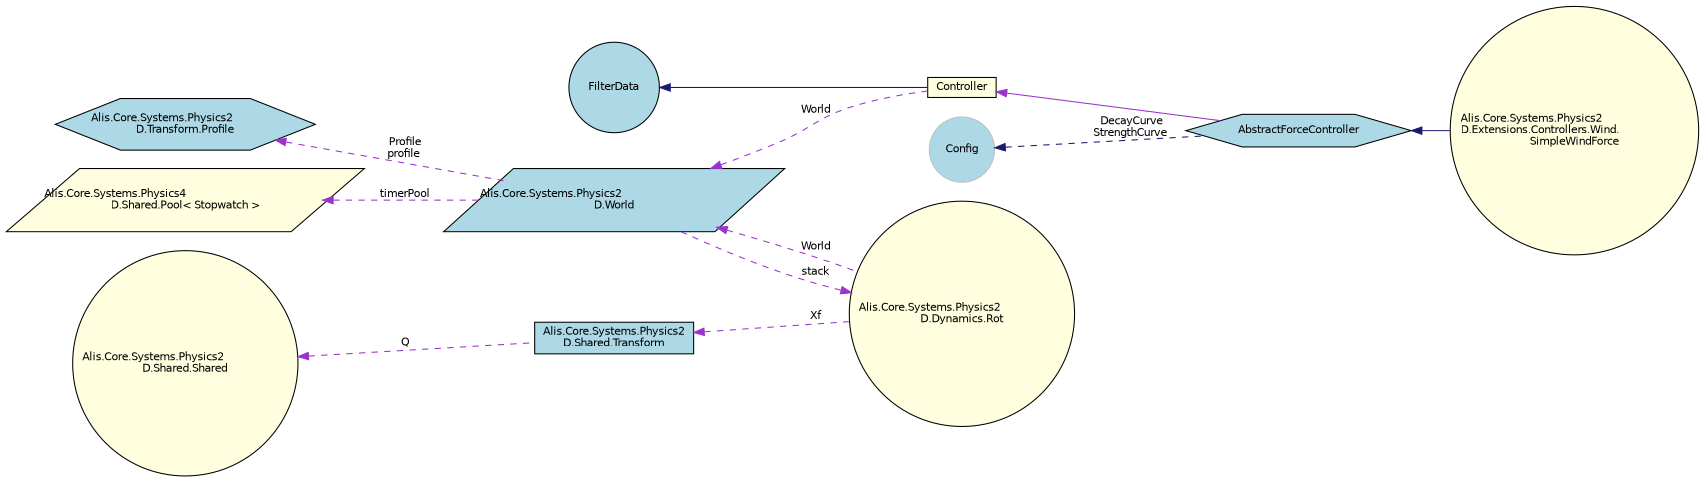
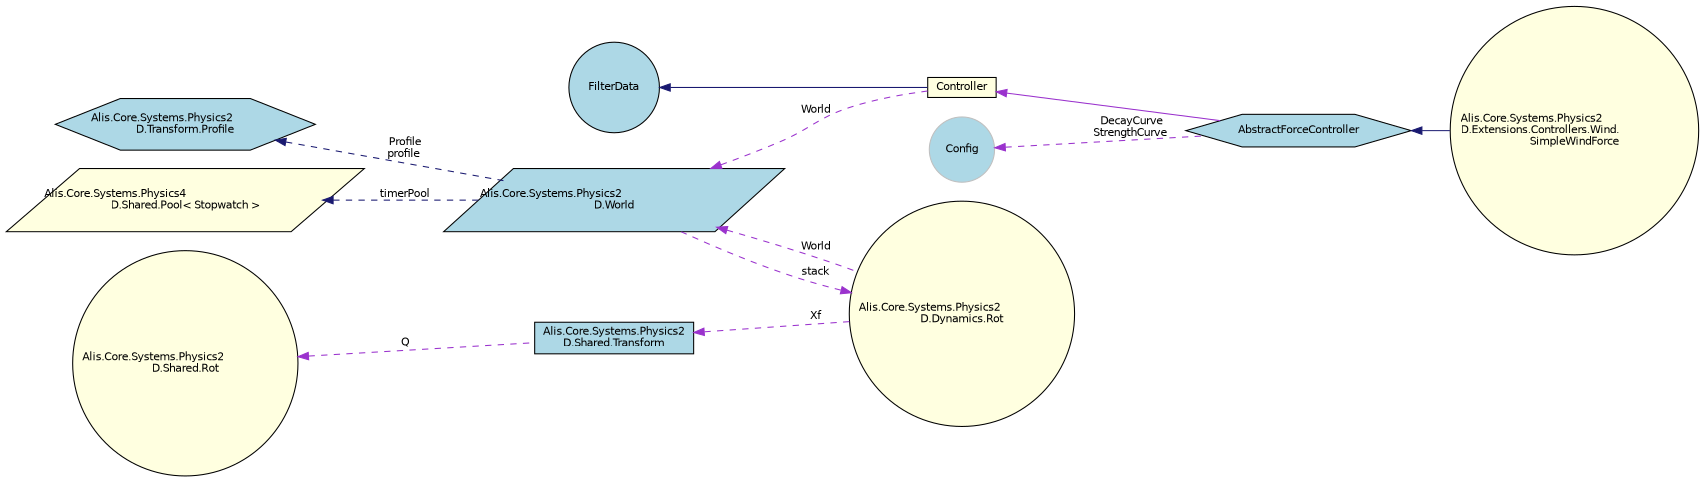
(1105, 142) -> (1105, 142)
(395, 161) -> (395, 161)
(408, 200) -> (408, 200)
(185, 363) -> (185, 363)
